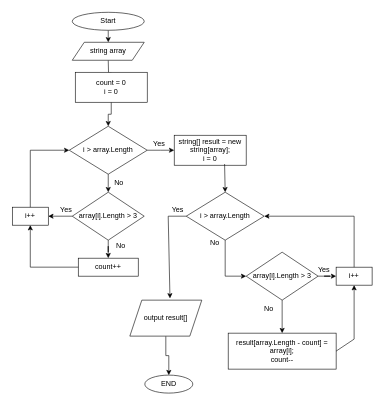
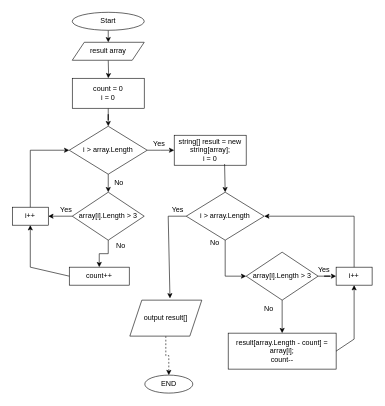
(108, 51) -> (108, 51)
(111, 87) -> (108, 93)
(108, 267) -> (99, 276)
(166, 355) -> (166, 355)
